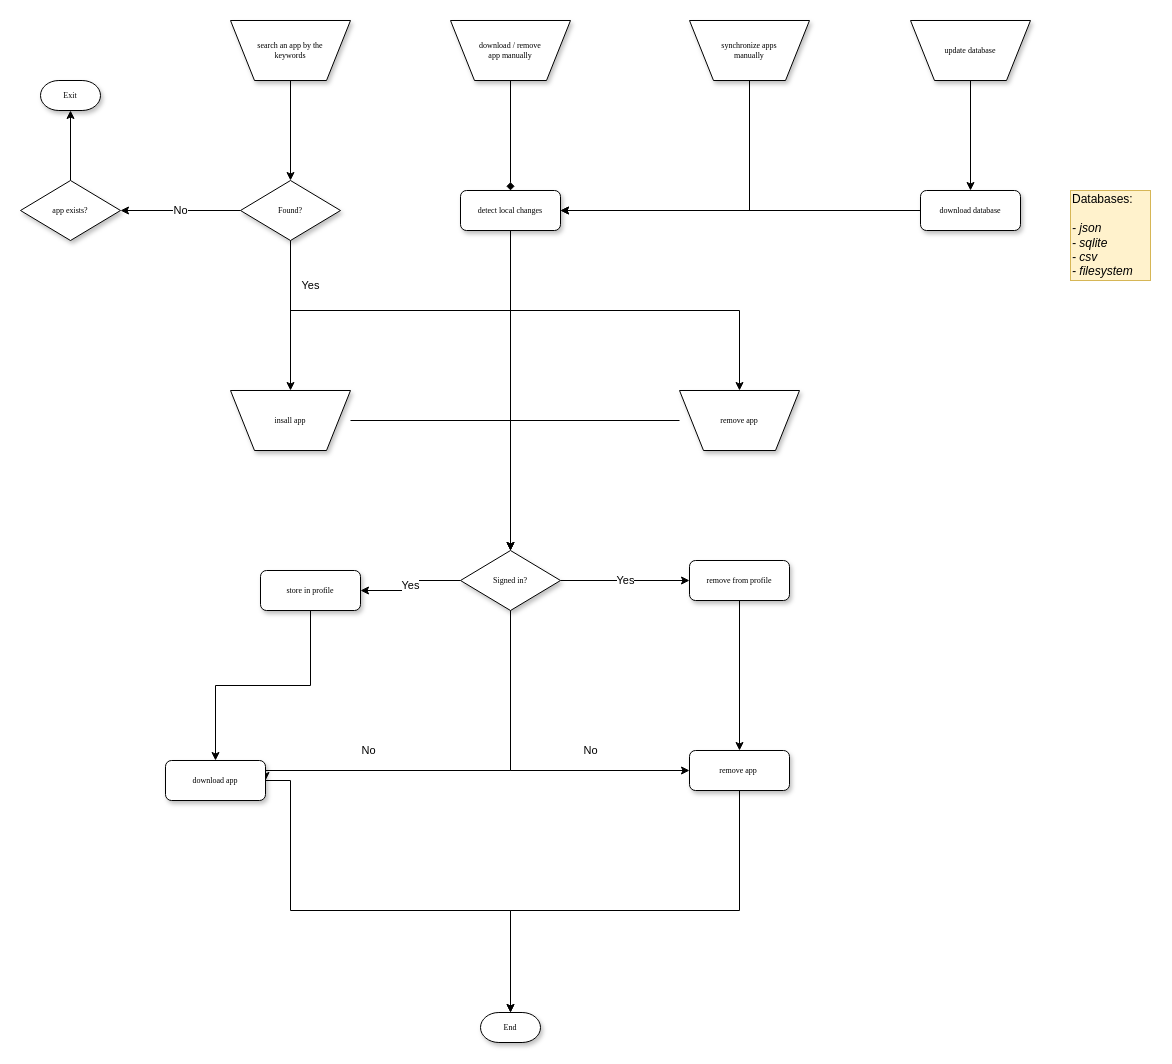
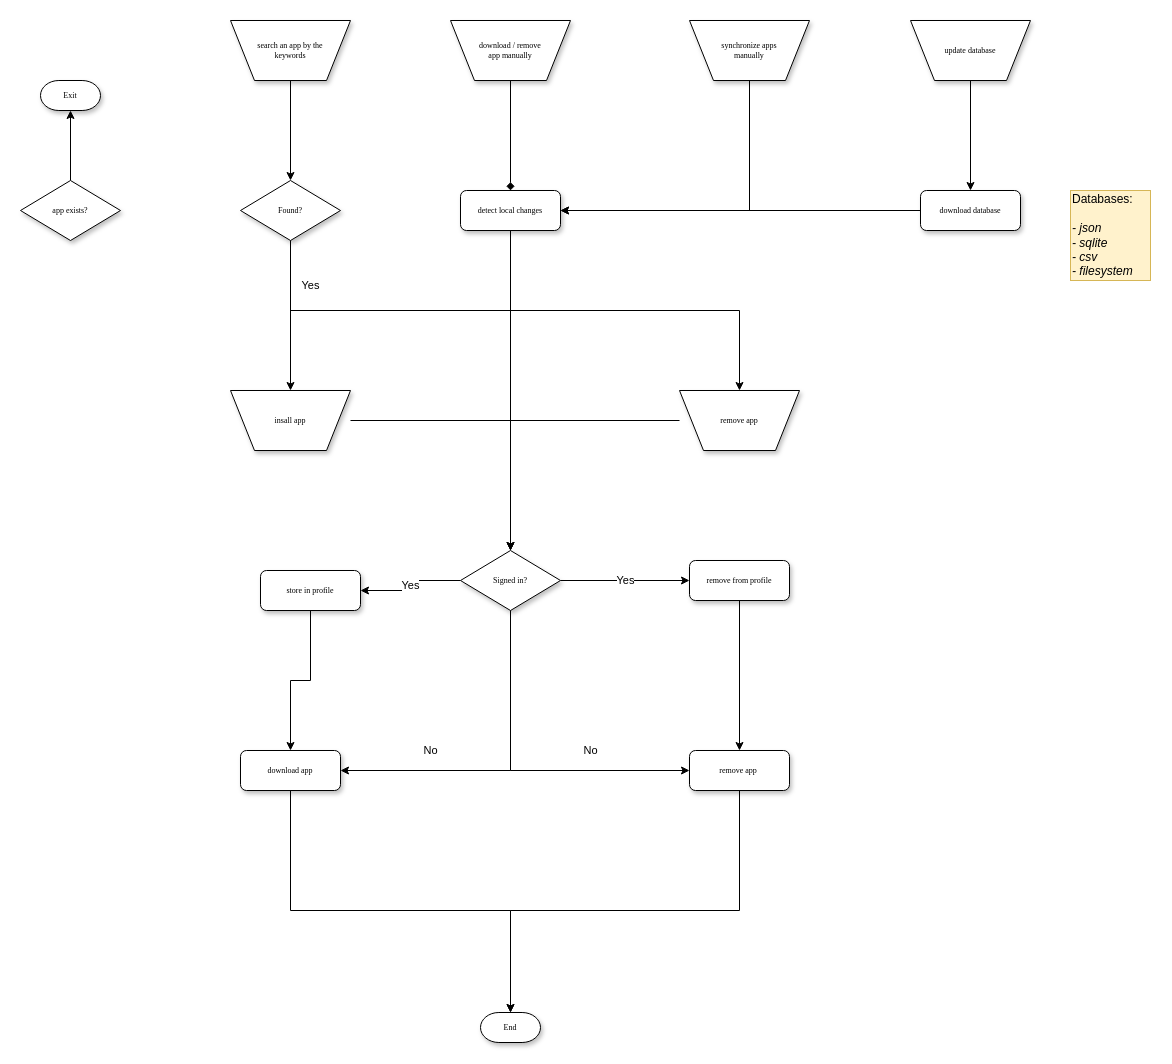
(184, 211) -> none
(216, 781) -> (291, 771)
